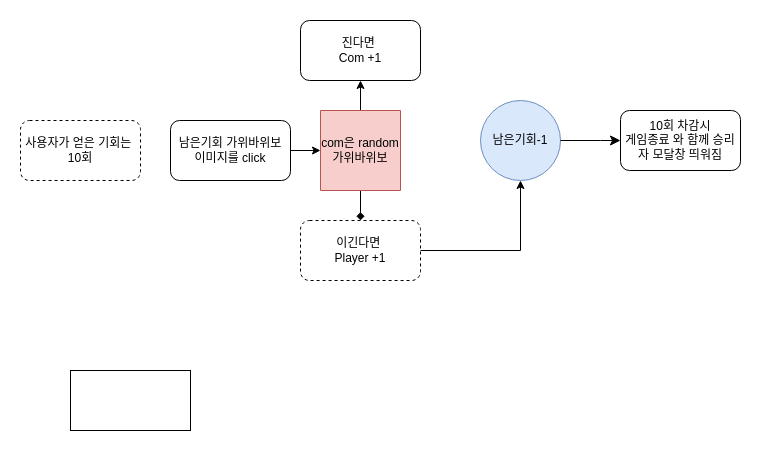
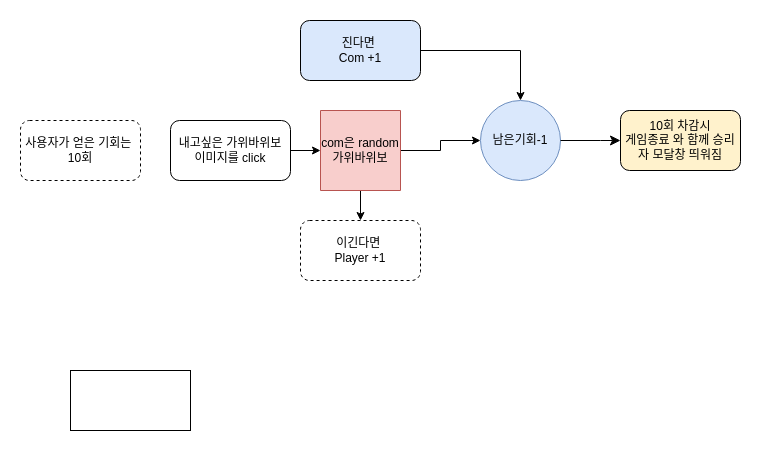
(361, 51) -> (361, 51)
none -> (492, 51)
(361, 92) -> (441, 150)
(681, 141) -> (681, 141)
(231, 151) -> (231, 151)
(361, 212) -> (361, 212)
(502, 251) -> none
